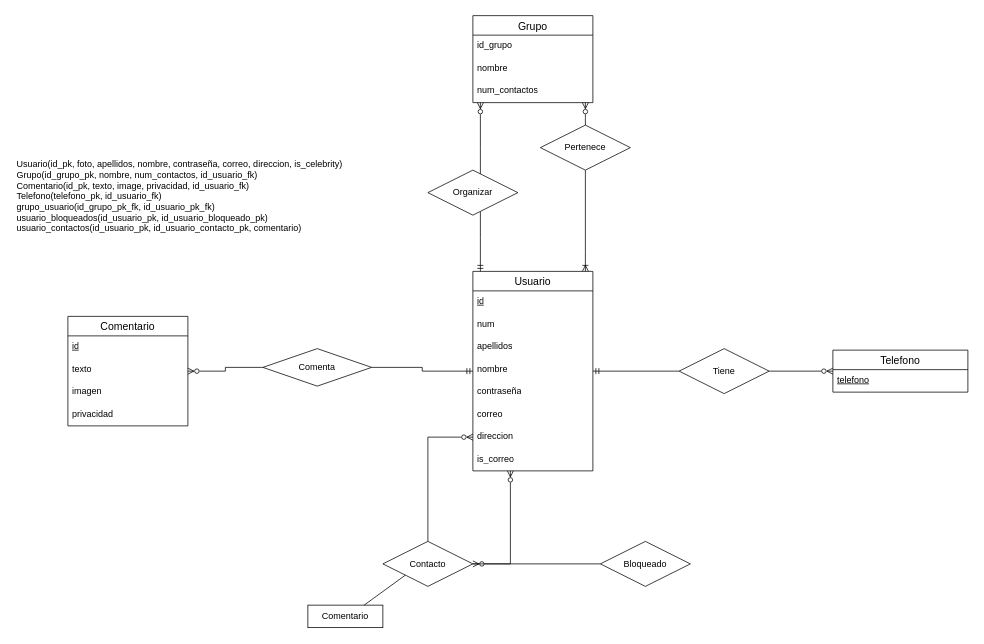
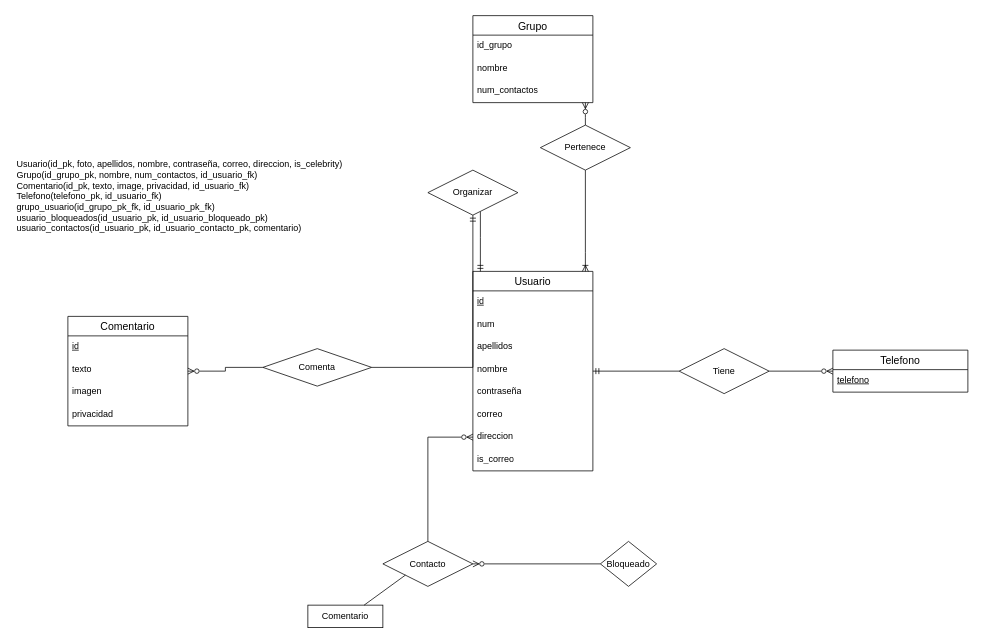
(480, 144) -> none
(444, 371) -> (473, 244)
(510, 521) -> none
(645, 564) -> (629, 564)
